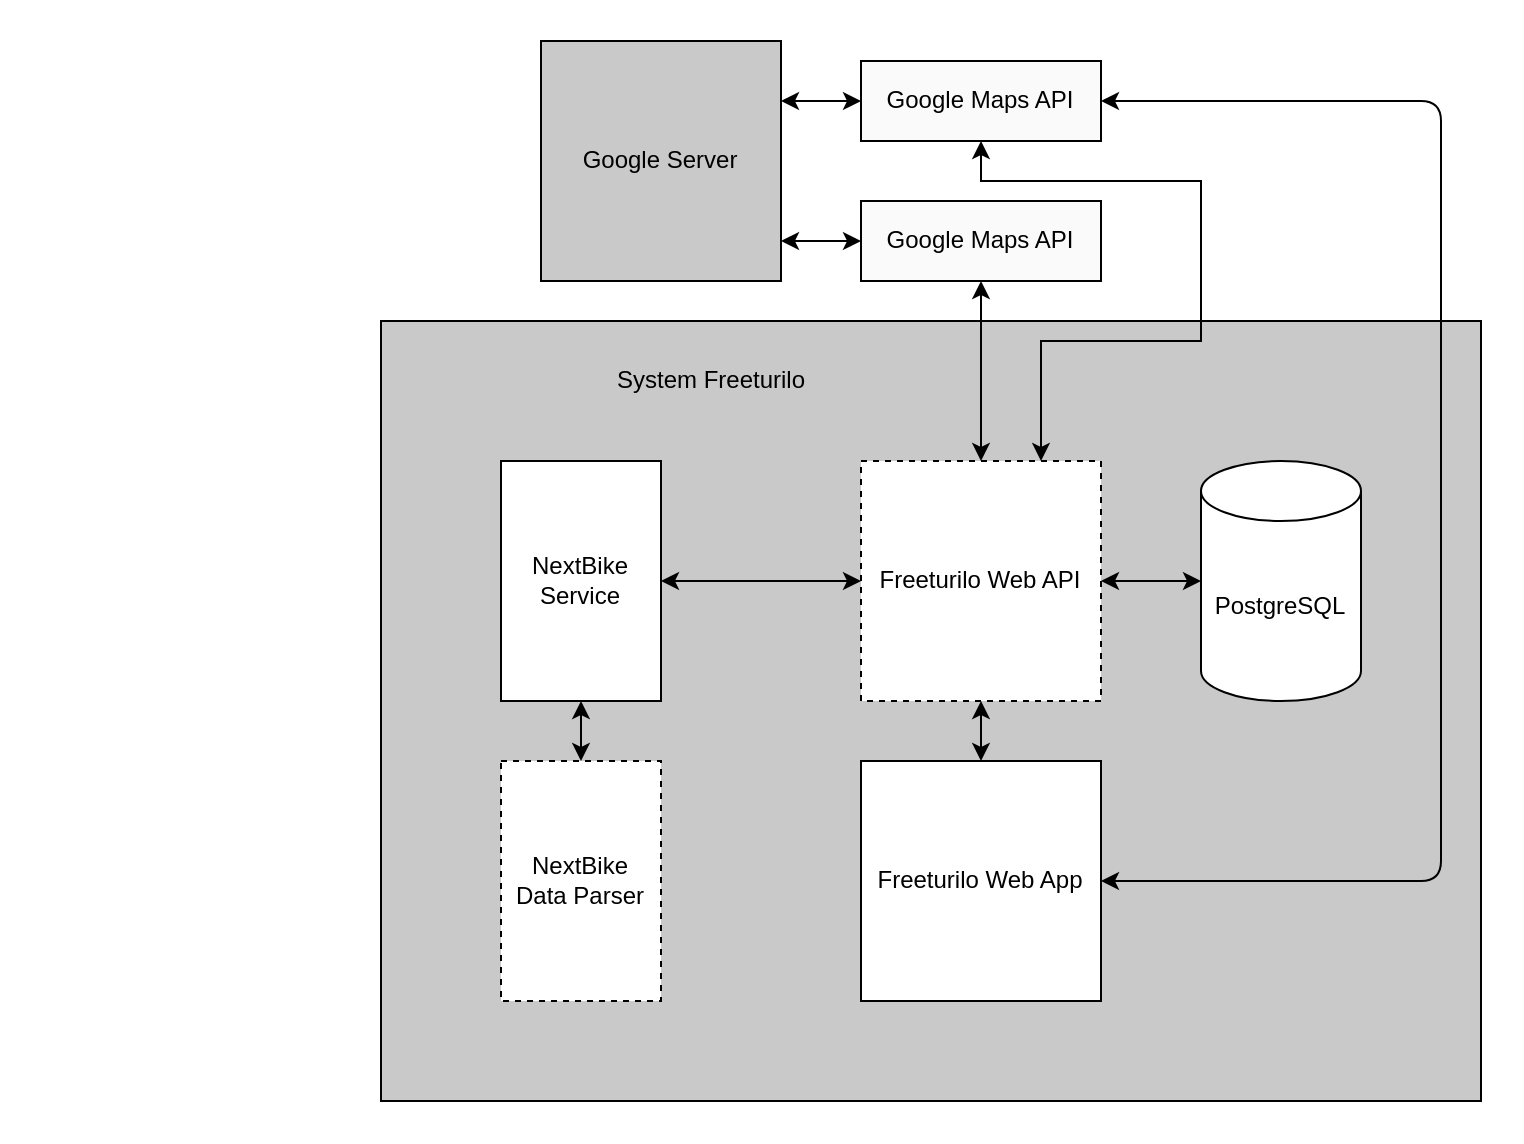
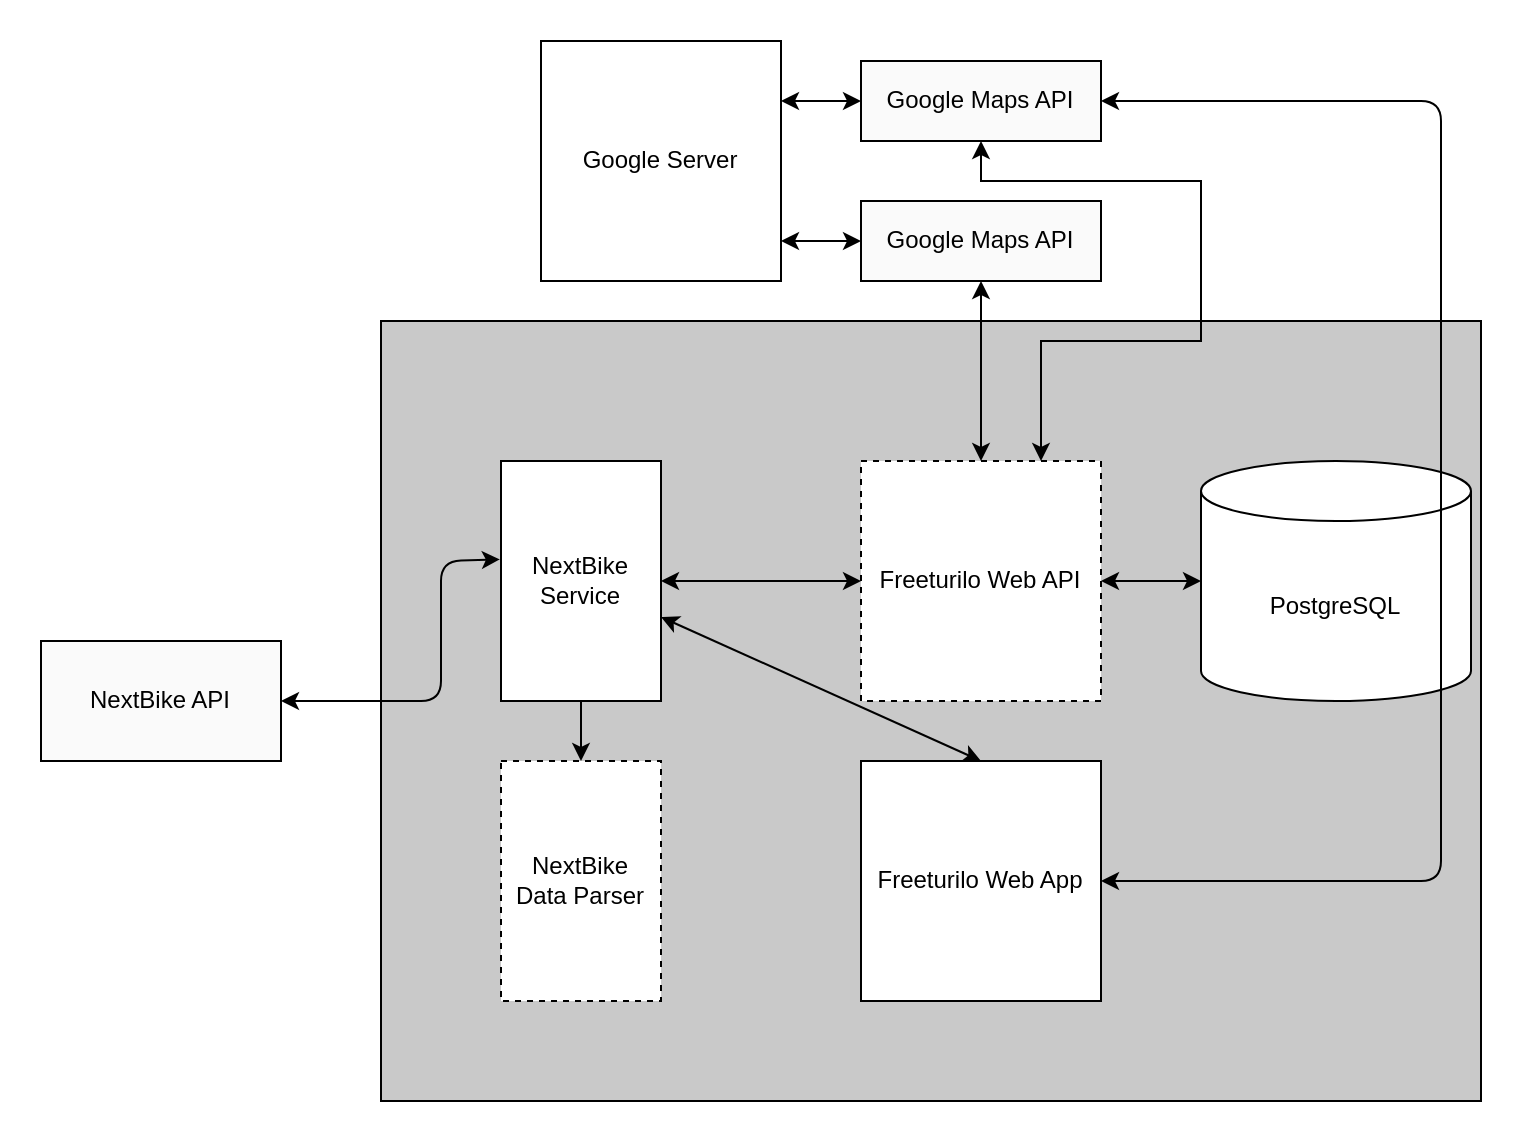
(661, 161) -> (661, 161)
(711, 381) -> none
(1281, 581) -> (1336, 581)
none -> (441, 682)
none -> (161, 701)
(581, 716) -> (581, 710)
(981, 731) -> (821, 689)
